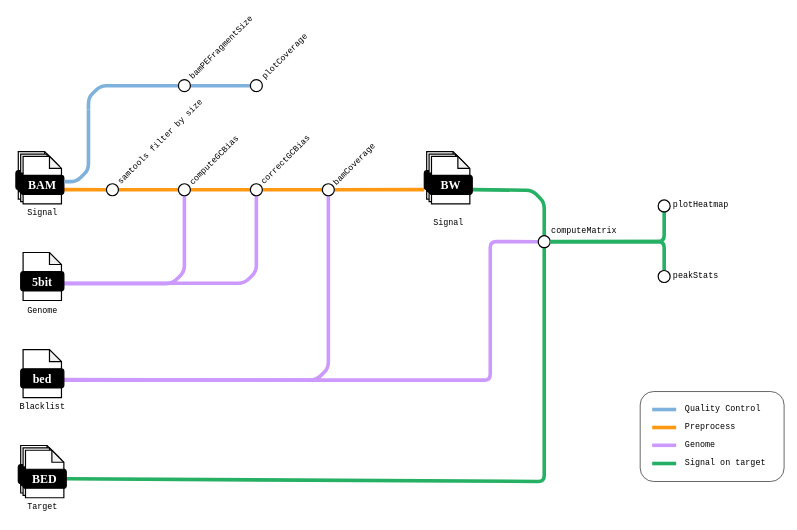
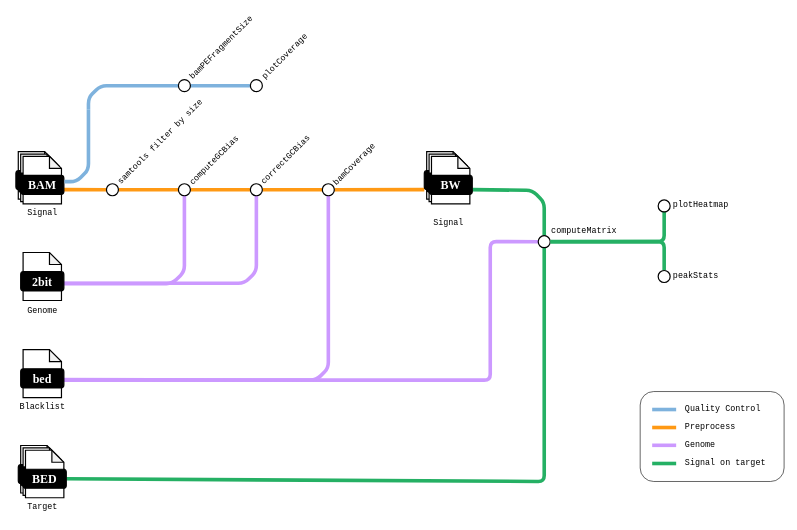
(42, 281) -> (42, 281)
